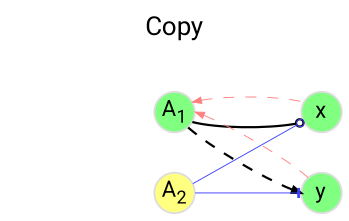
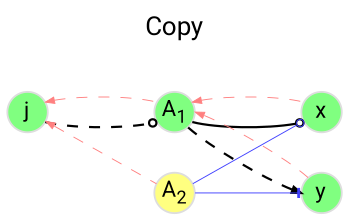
none -> (28, 112)
